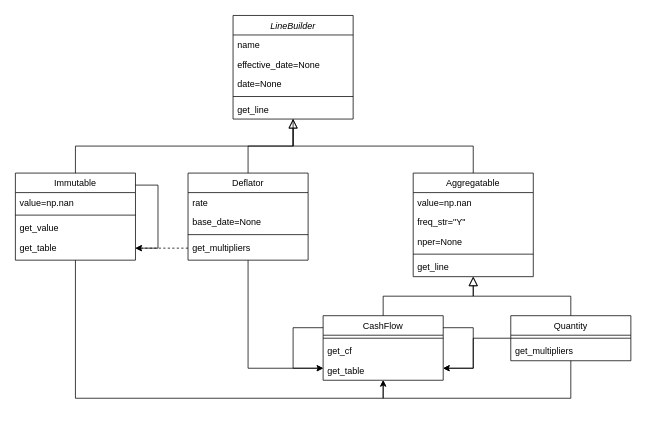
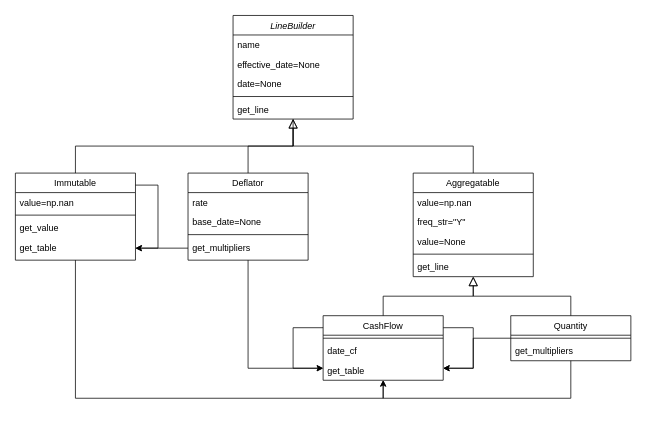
(440, 242) -> (441, 242)
(172, 248) -> (172, 248)
(342, 351) -> (345, 351)
